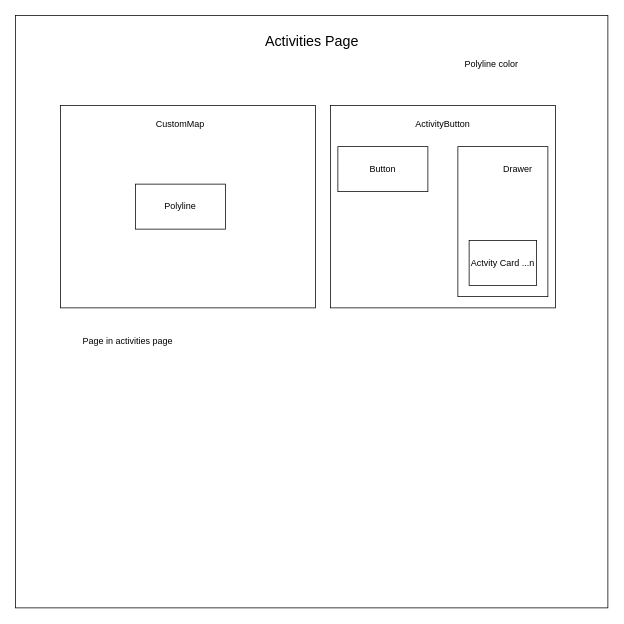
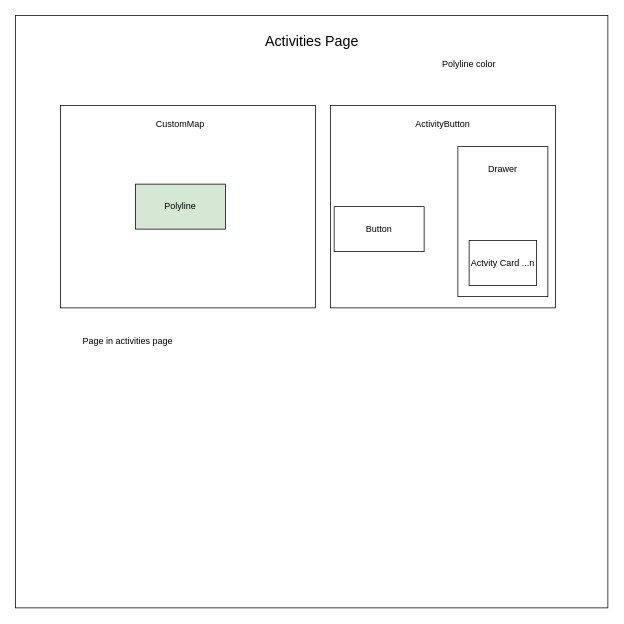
(492, 64) -> (469, 64)
(383, 169) -> (379, 229)
(518, 169) -> (503, 169)
(180, 207) -> (180, 207)
